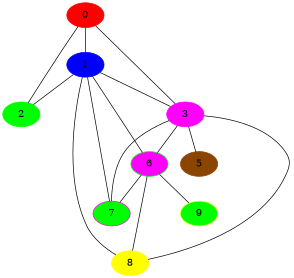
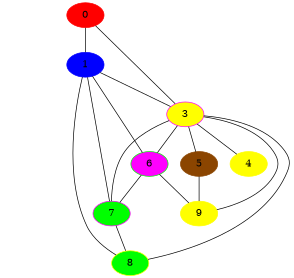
(21, 114) -> none
(185, 114) -> (185, 114)
none -> (277, 158)
none -> (249, 164)
none -> (199, 189)
(140, 214) -> (121, 238)
(199, 214) -> (199, 214)
(130, 263) -> (130, 263)
